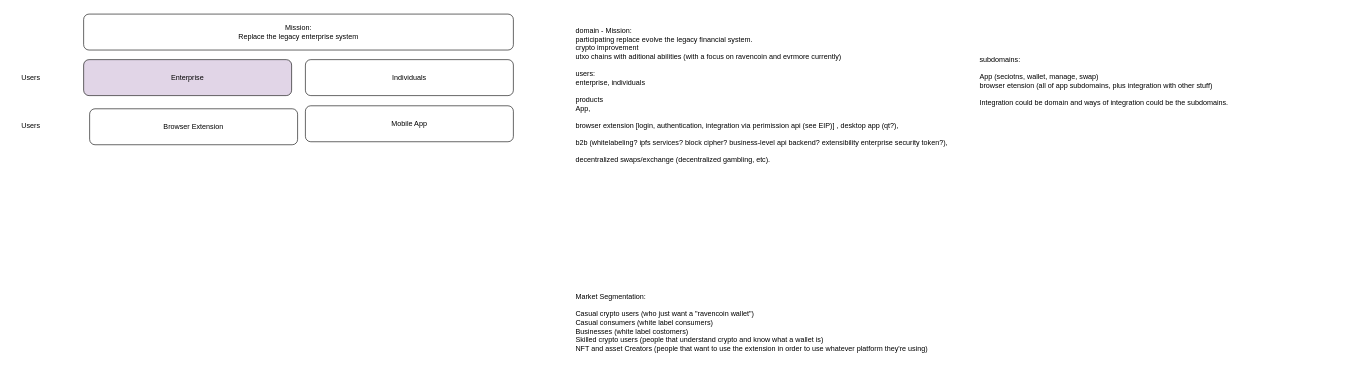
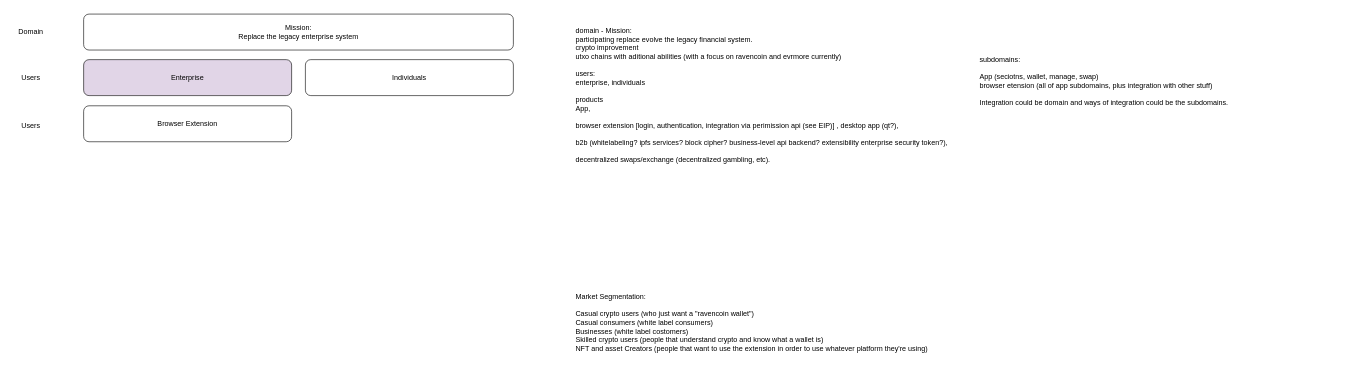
none -> (30, 32)
(409, 124) -> none
(193, 127) -> (187, 124)
